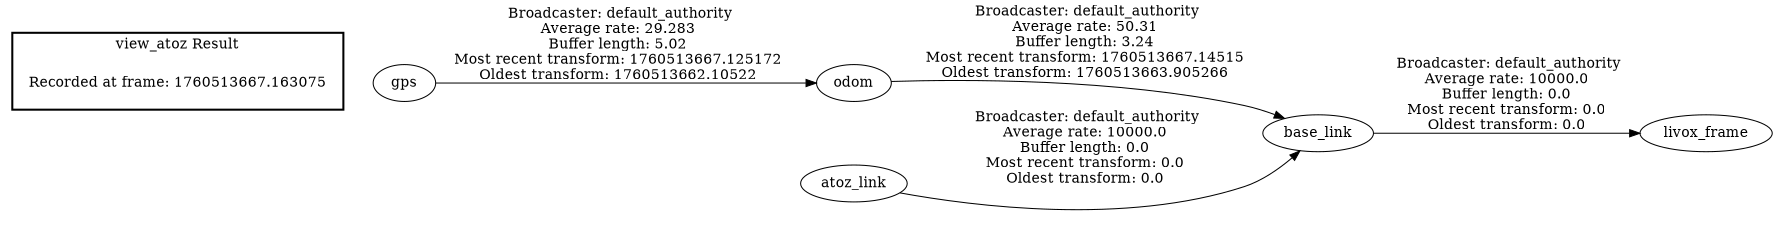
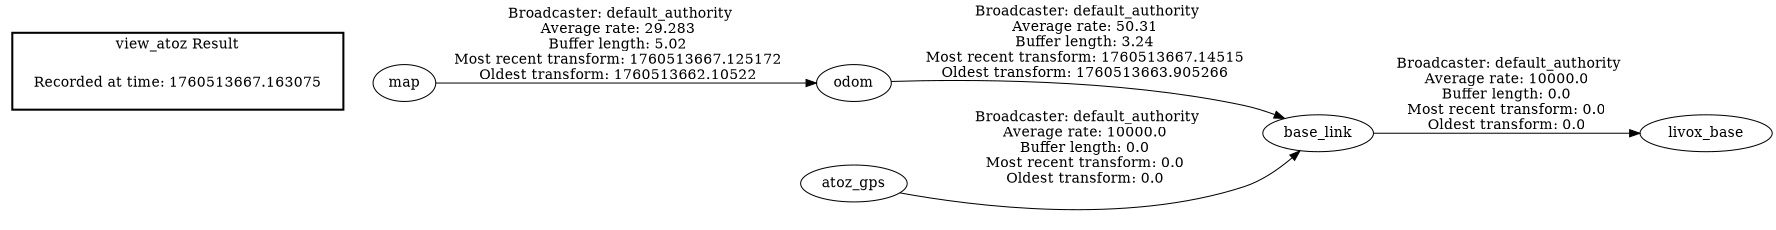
(178, 83) -> (178, 83)
(404, 83) -> (404, 83)
(1706, 133) -> (1706, 133)
(854, 183) -> (854, 183)
